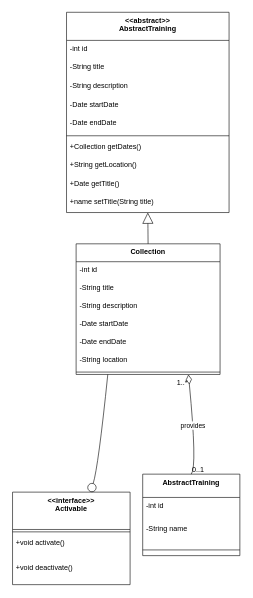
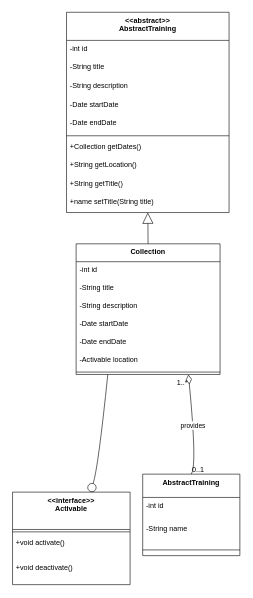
(99, 184) -> (102, 184)
(108, 360) -> (113, 360)
